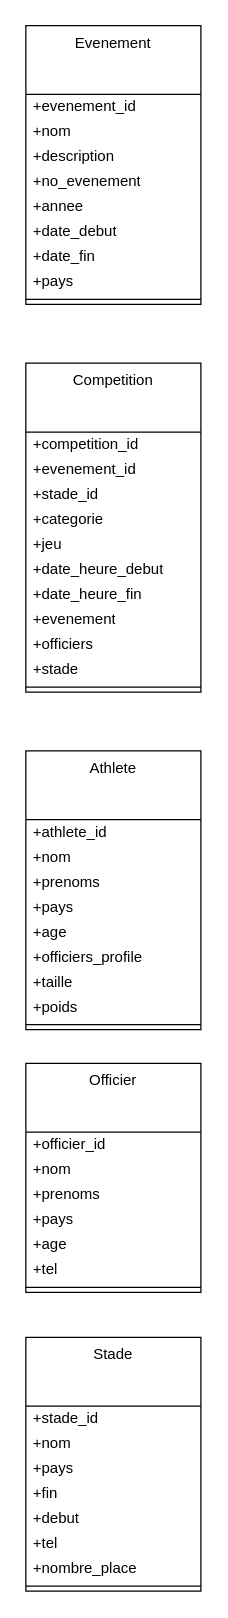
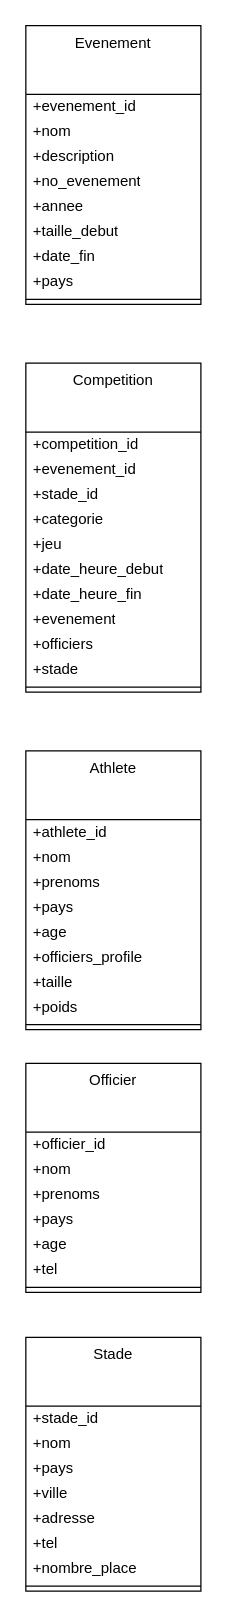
(79, 232) -> (82, 232)
(48, 1493) -> (52, 1493)
(58, 1518) -> (67, 1518)
